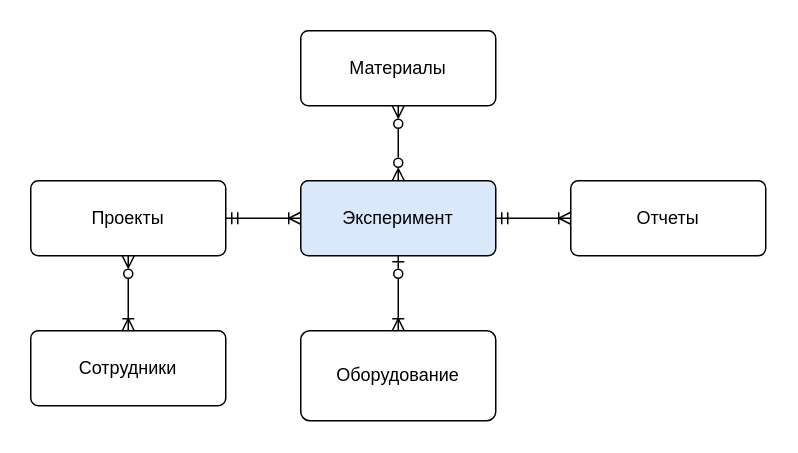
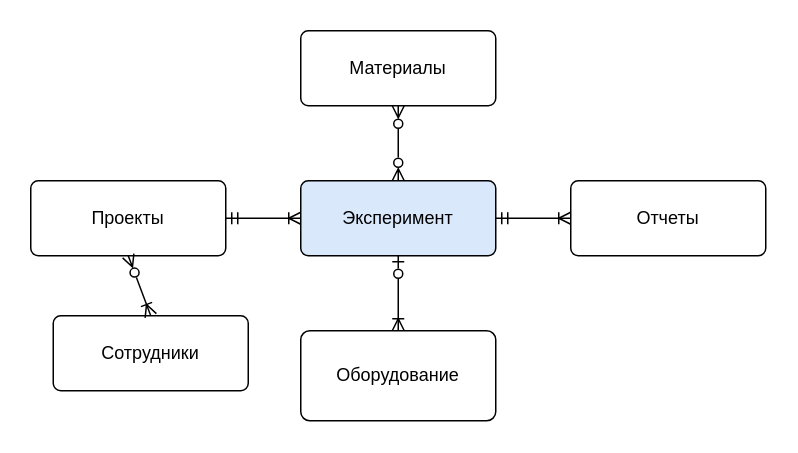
(128, 368) -> (151, 353)
